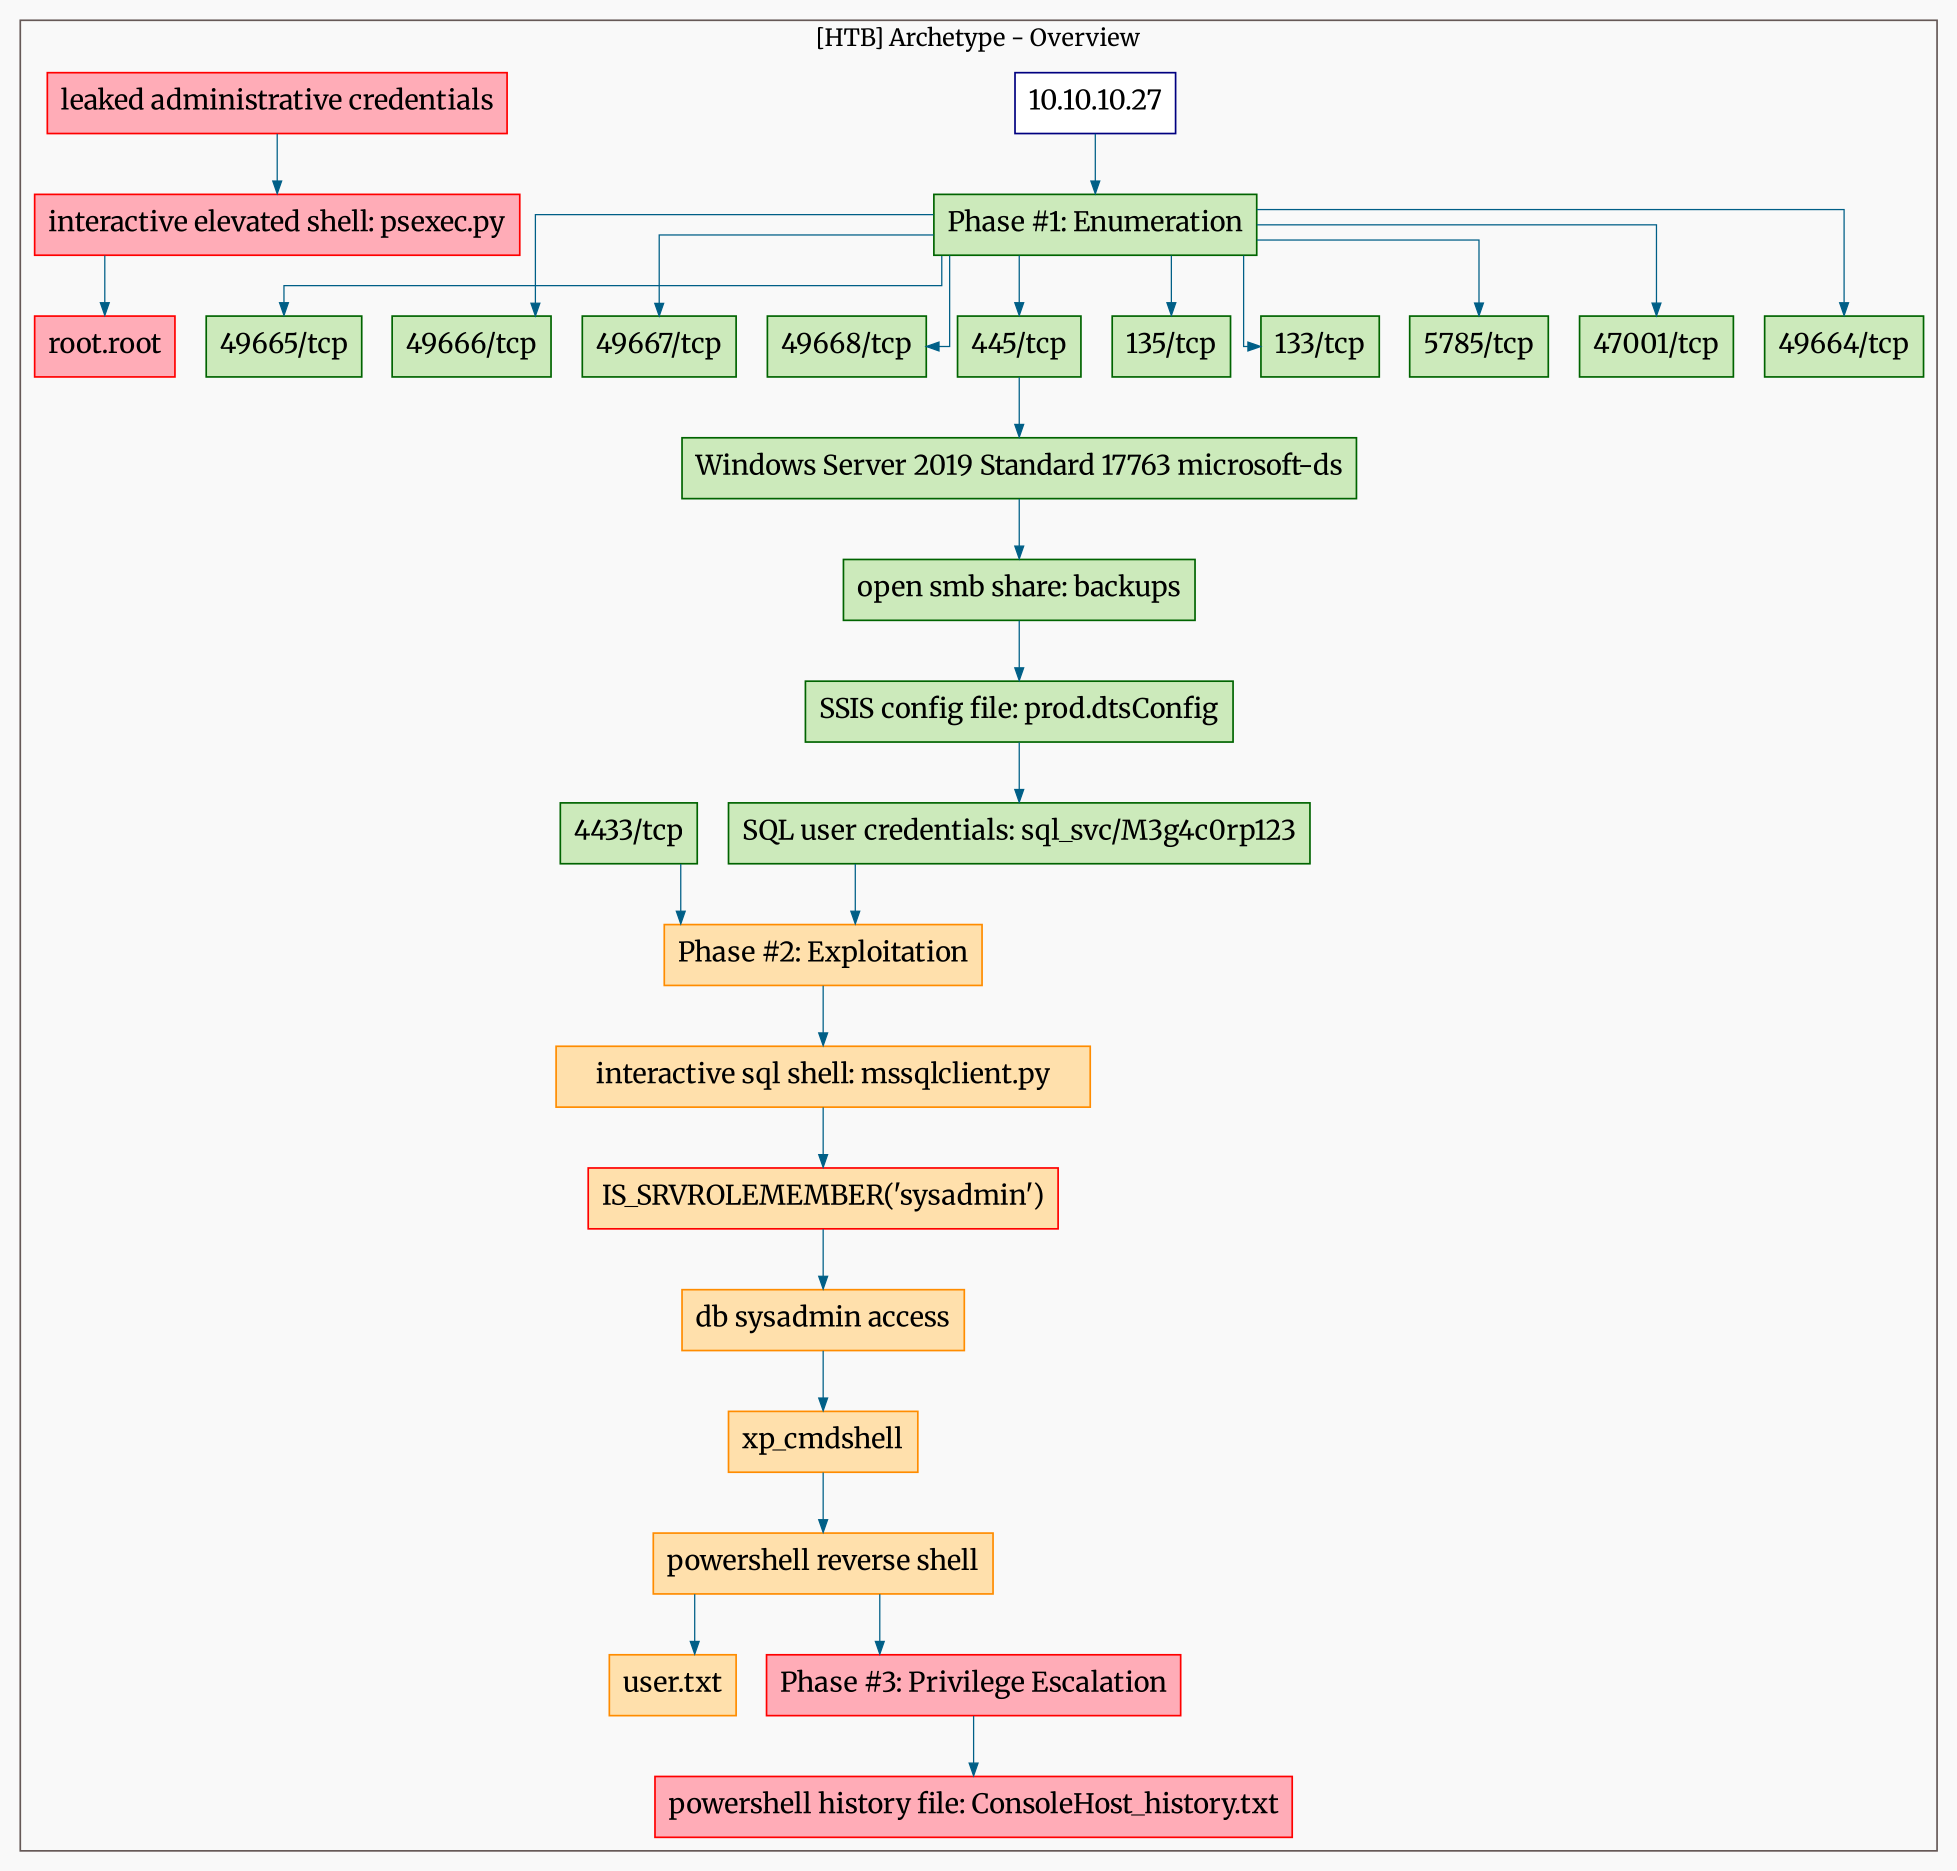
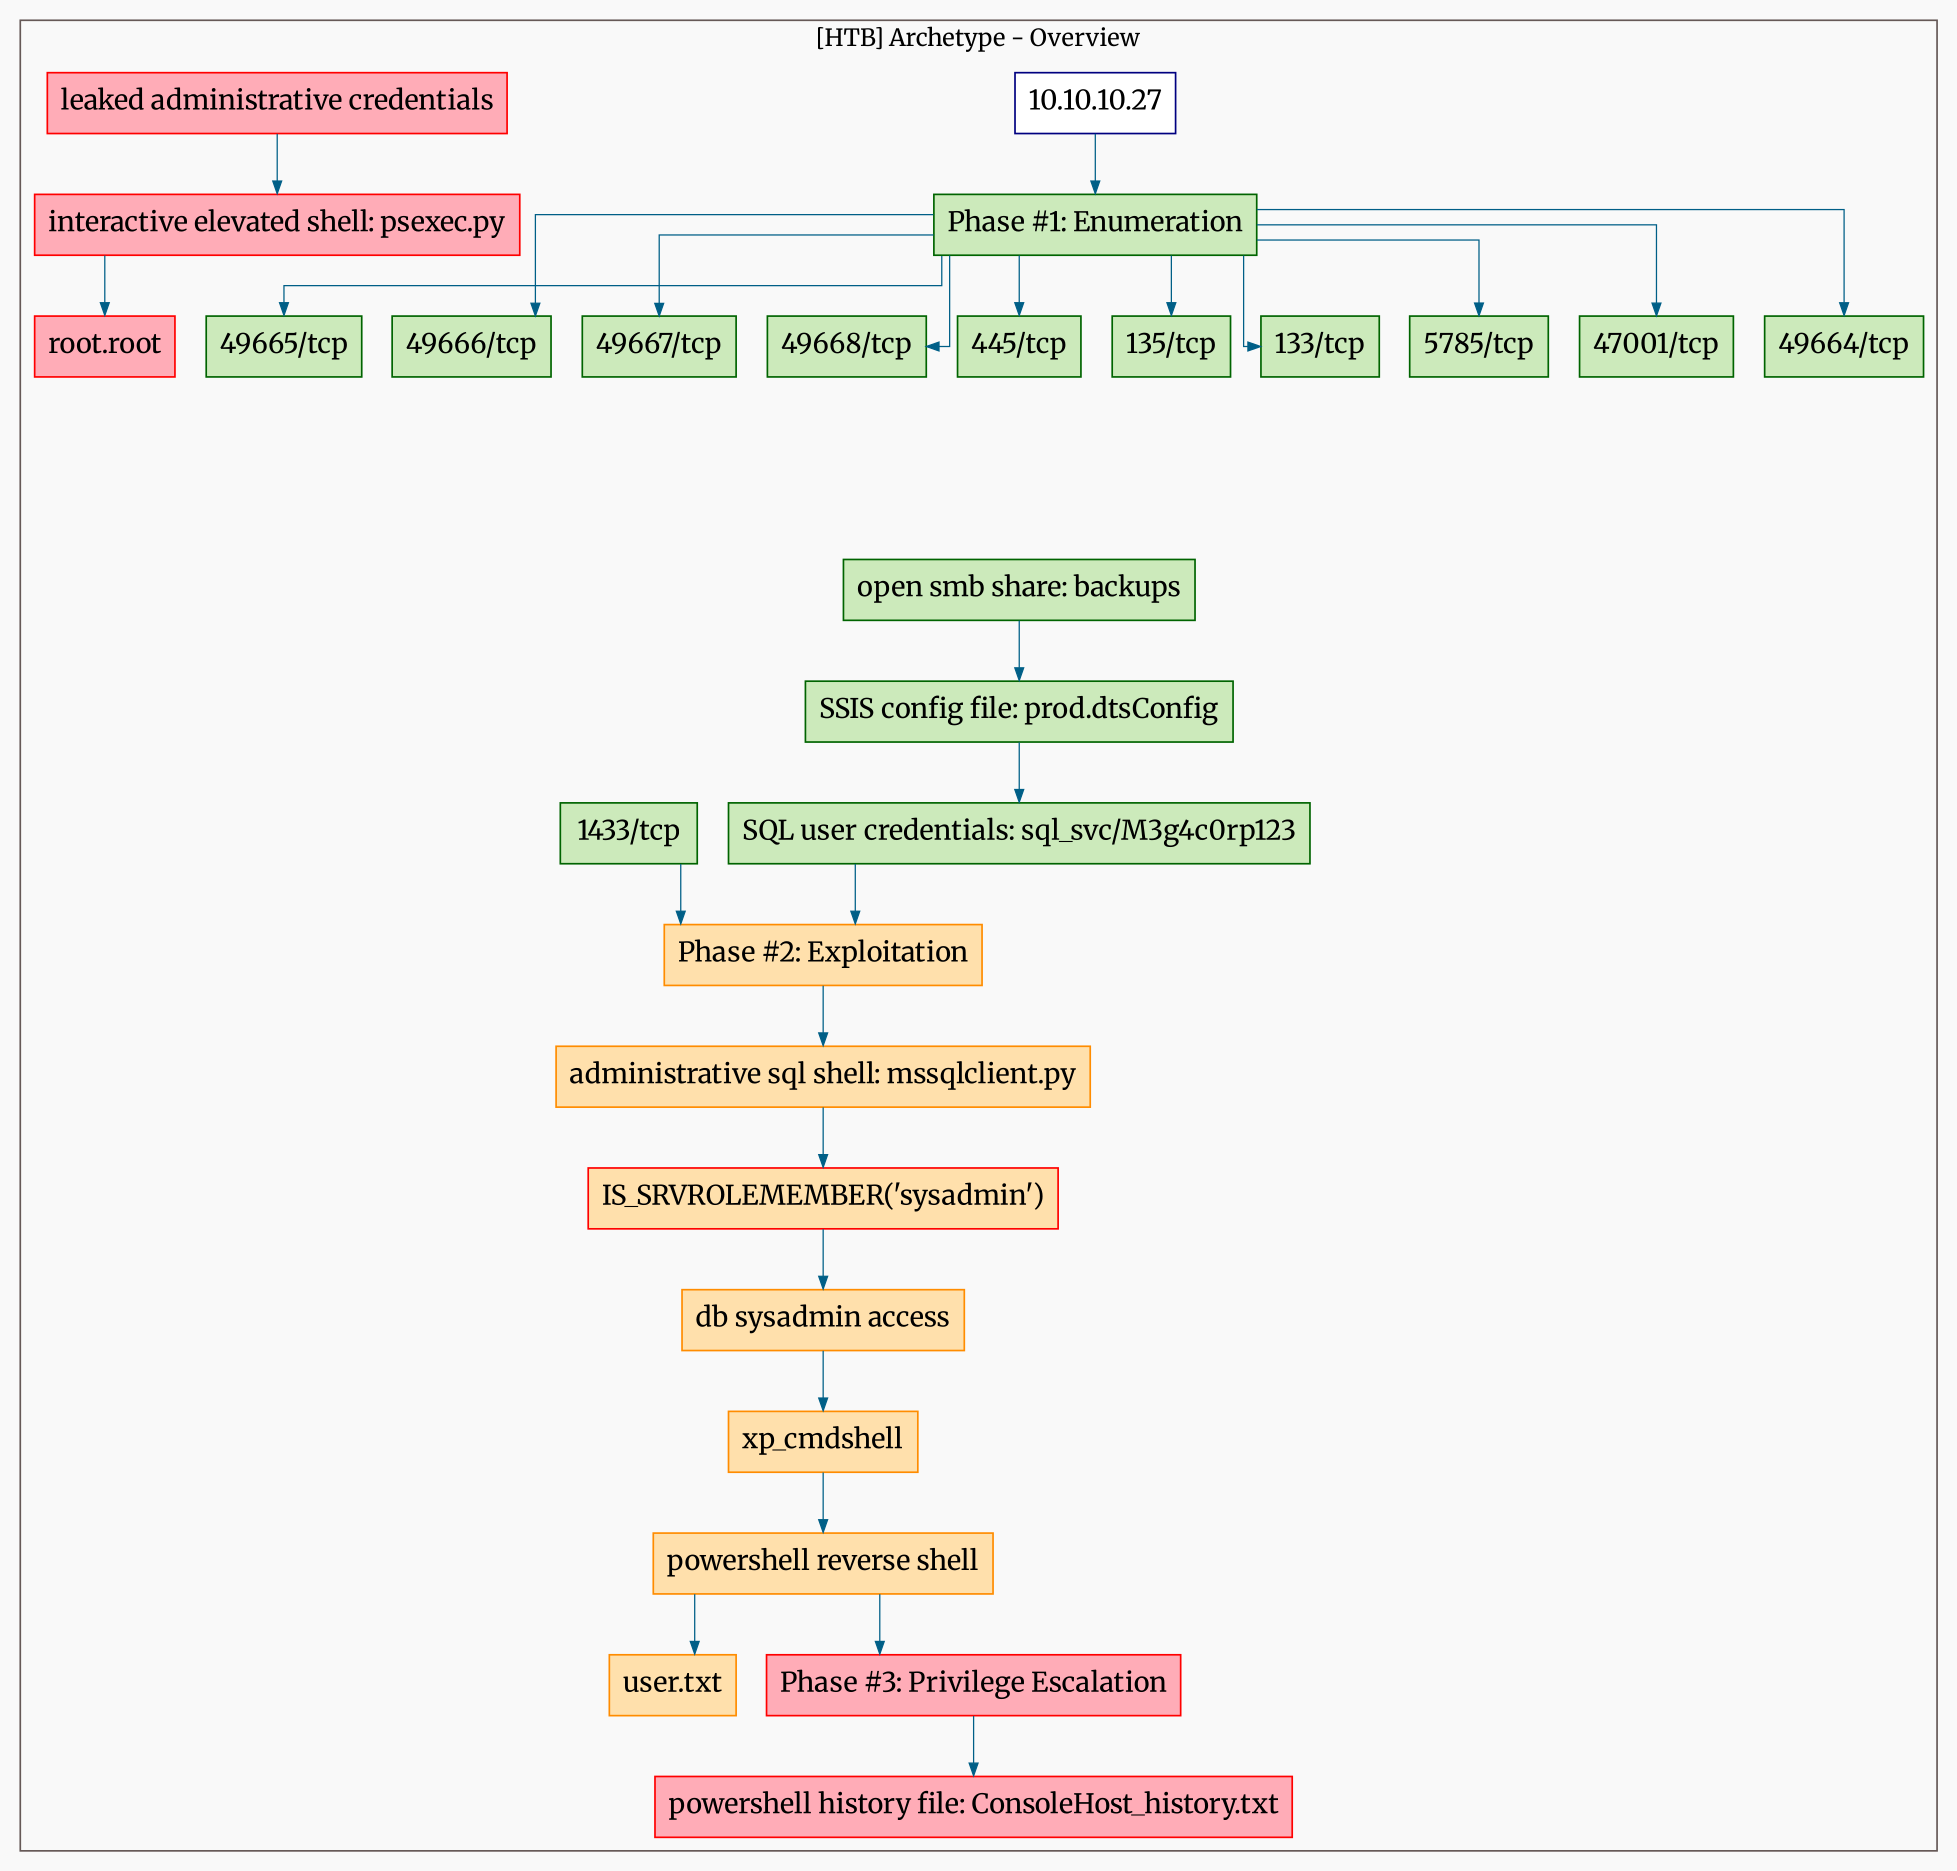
(1019, 468) -> none
(629, 833) -> (629, 833)
(823, 1077) -> (823, 1077)
